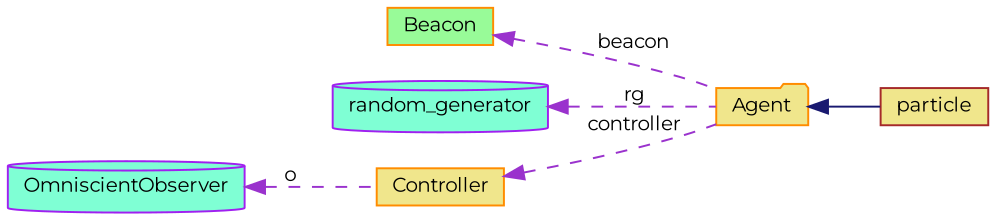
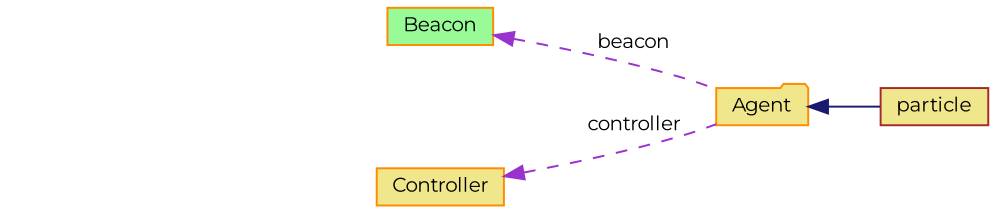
(440, 107) -> none
(126, 187) -> none
